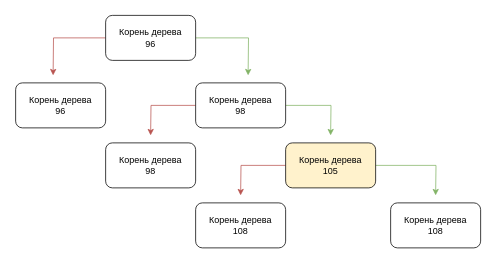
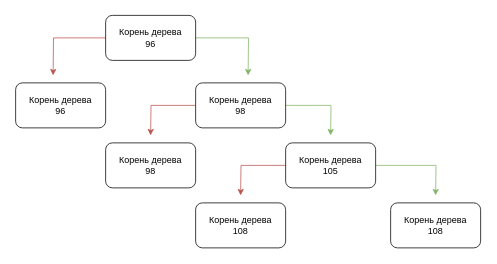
(330, 165) -> (330, 165)
